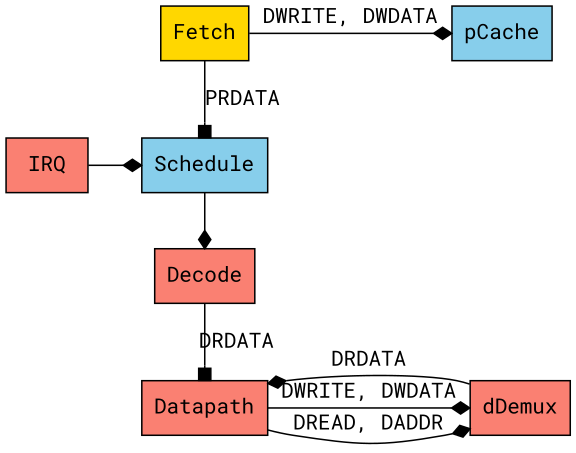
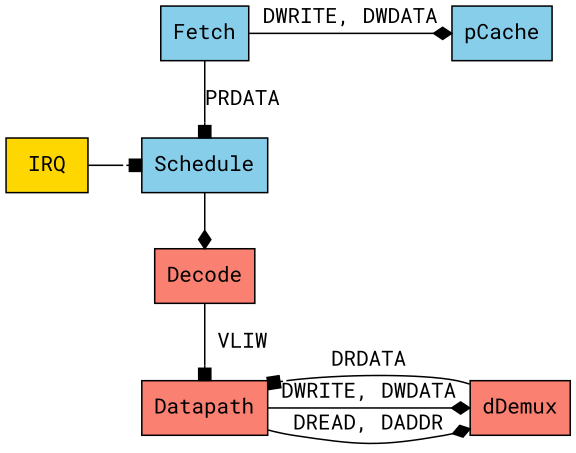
(205, 33) -> (205, 33)
(47, 165) -> (47, 165)
(106, 165) -> (106, 165)
(237, 342) -> (237, 342)
(378, 375) -> (378, 375)
